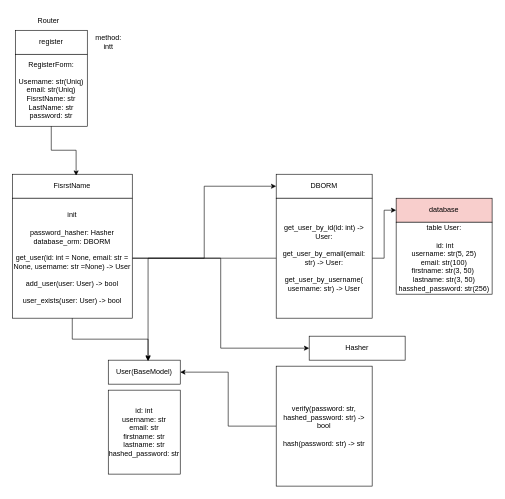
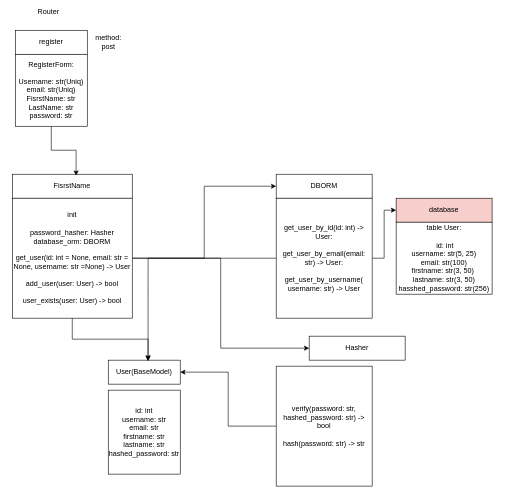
(48, 21) -> (48, 12)
(109, 42) -> (109, 42)
